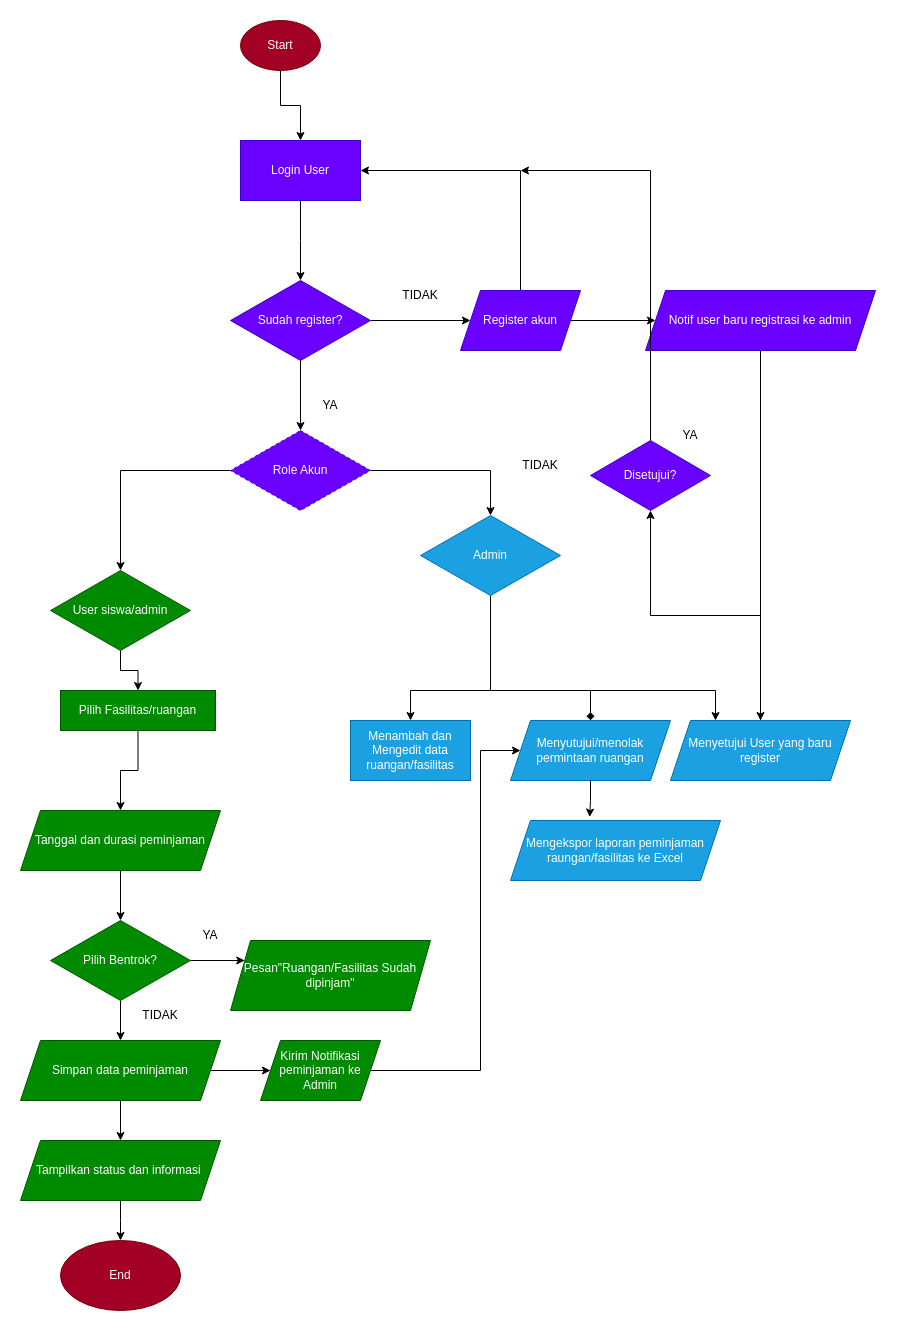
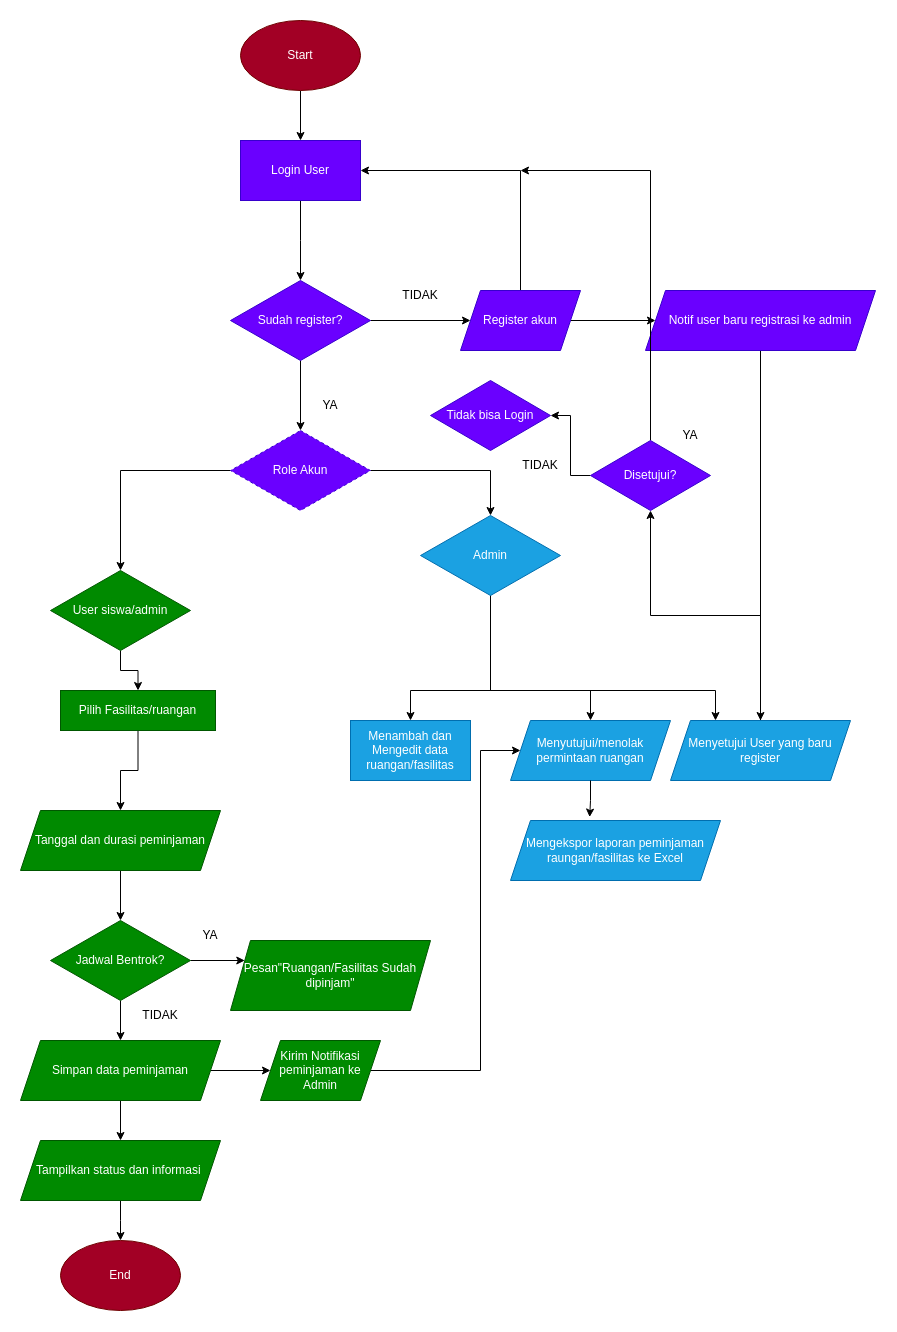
(281, 46) -> (301, 56)
none -> (491, 416)
none -> (571, 450)
(591, 712) -> (591, 712)
(121, 961) -> (121, 961)
